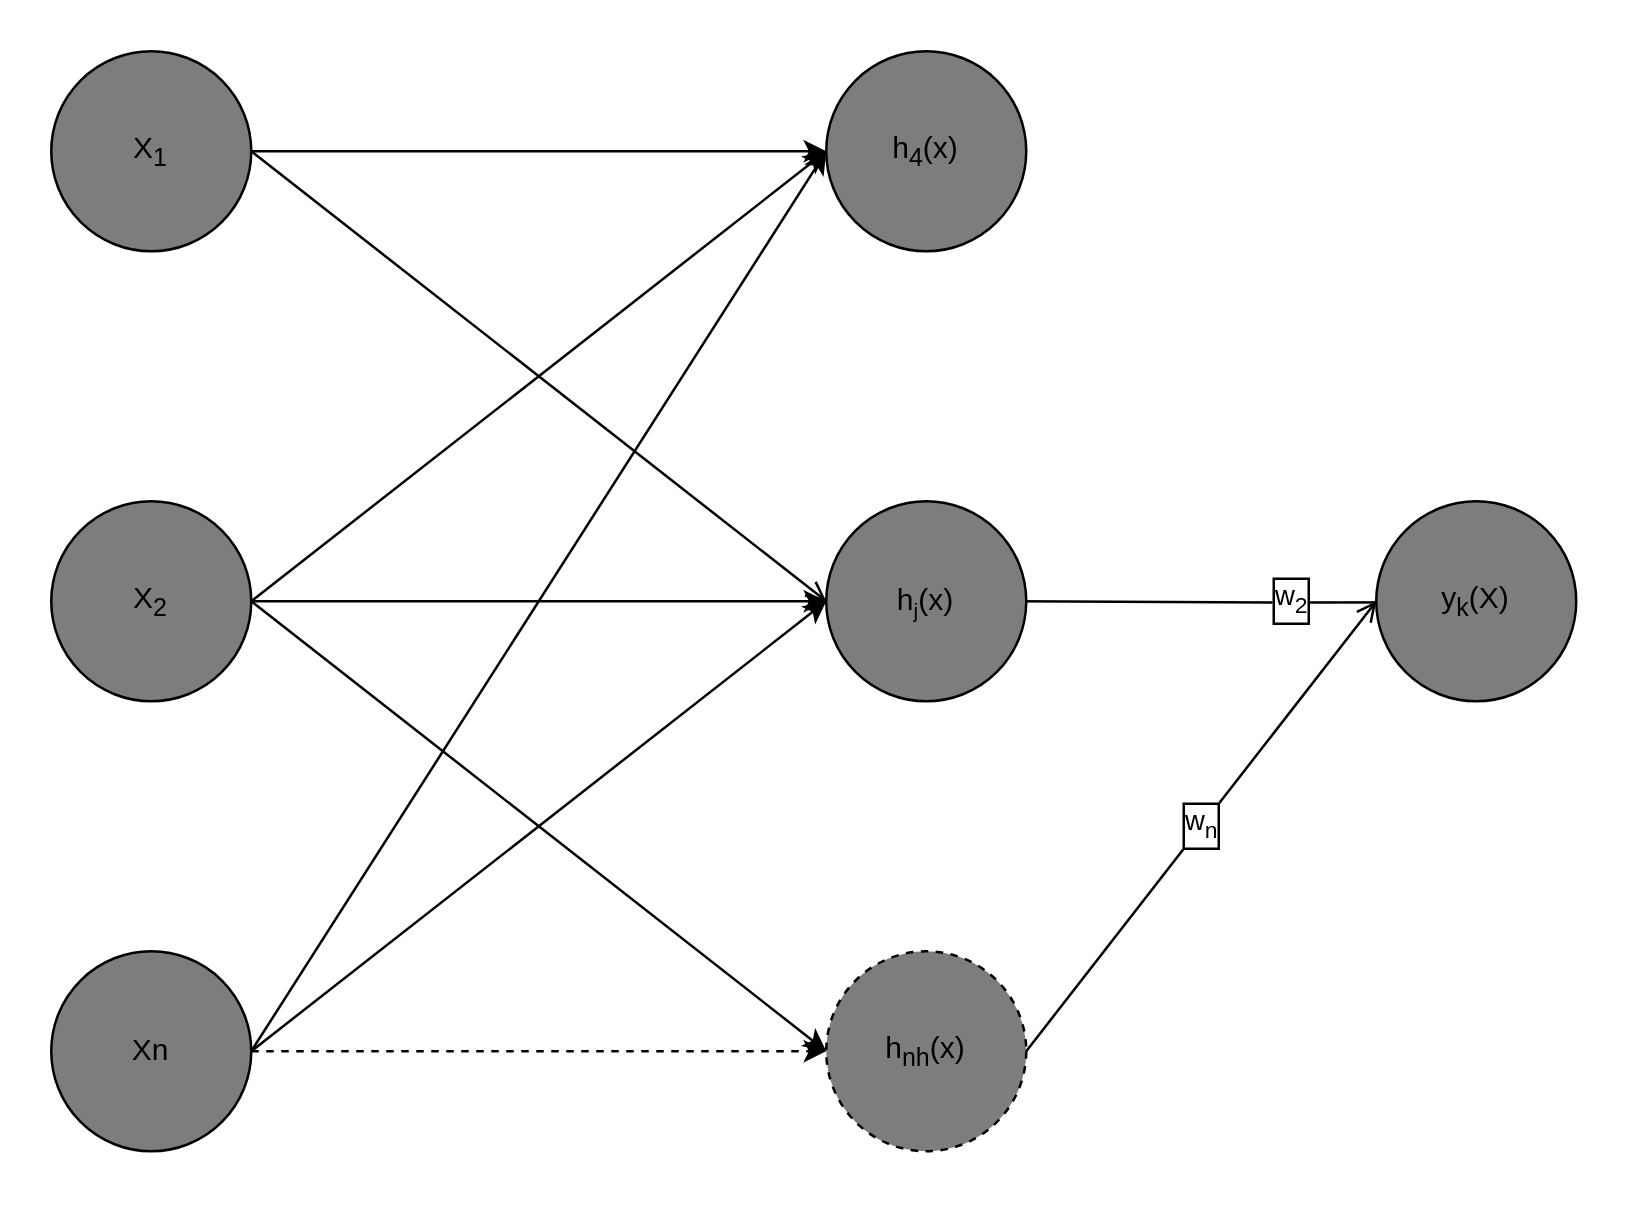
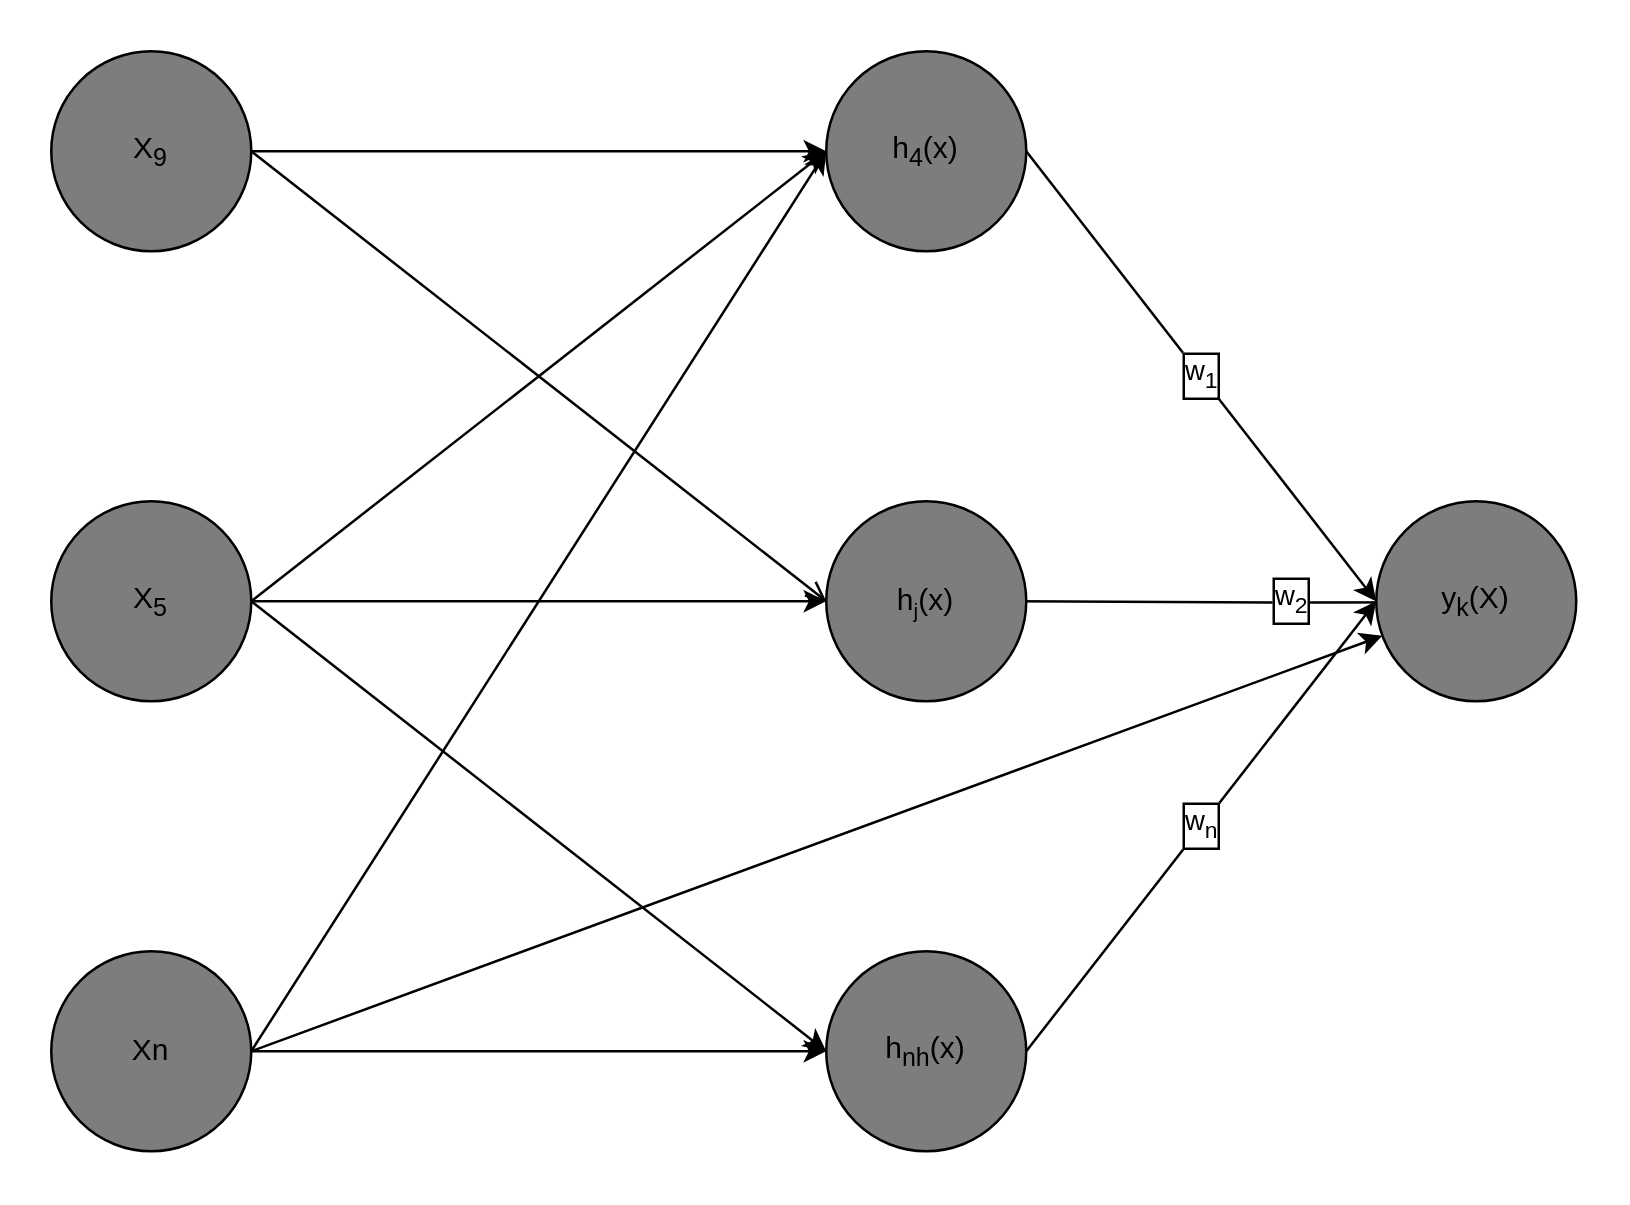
(151, 151) -> (151, 151)
none -> (1106, 254)
(151, 601) -> (151, 601)
(1368, 612) -> (1365, 615)
(398, 937) -> (986, 781)
(535, 1051) -> (535, 1051)
(926, 1051) -> (926, 1051)
